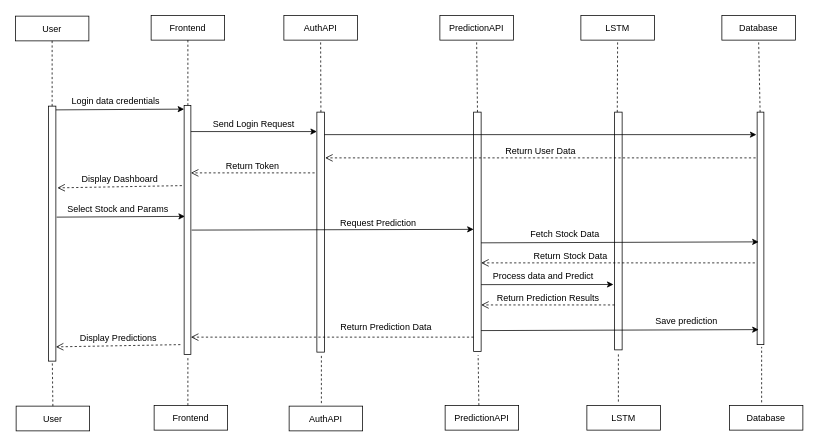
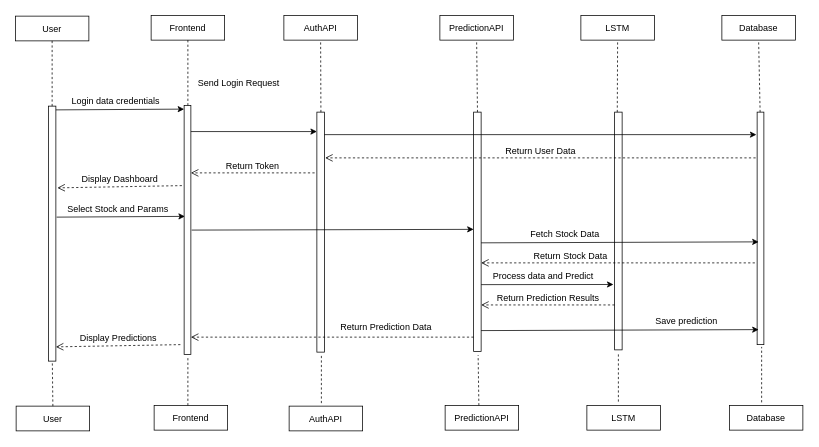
(254, 124) -> (239, 83)
(378, 223) -> none
